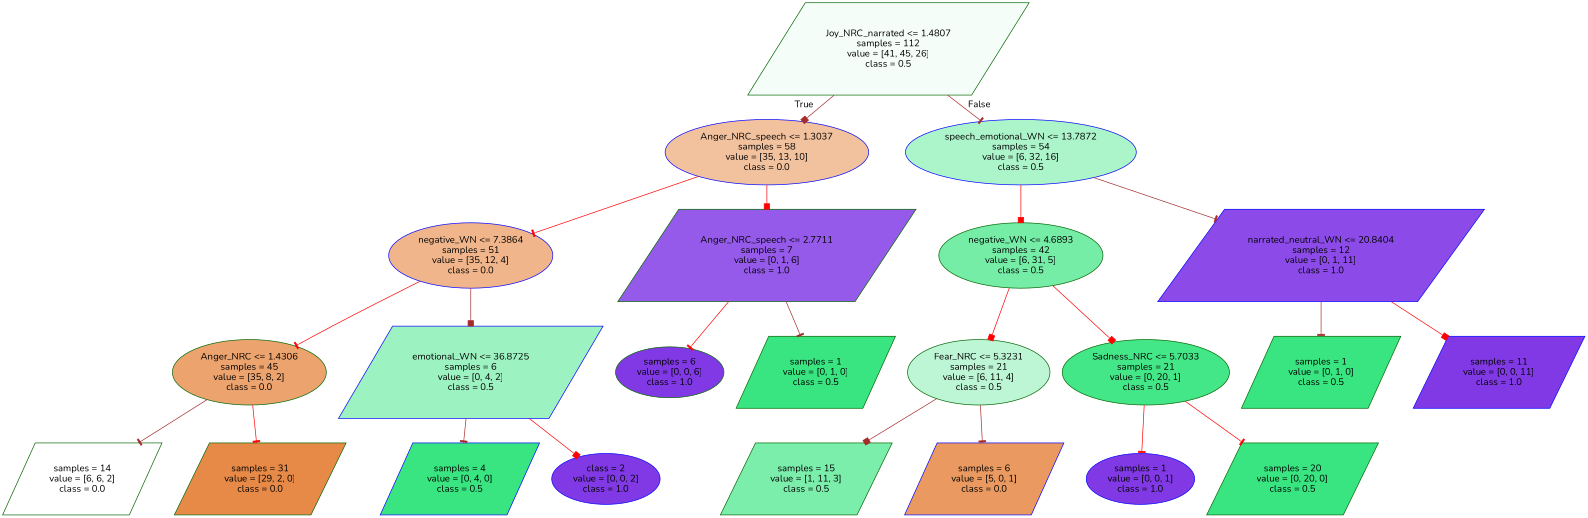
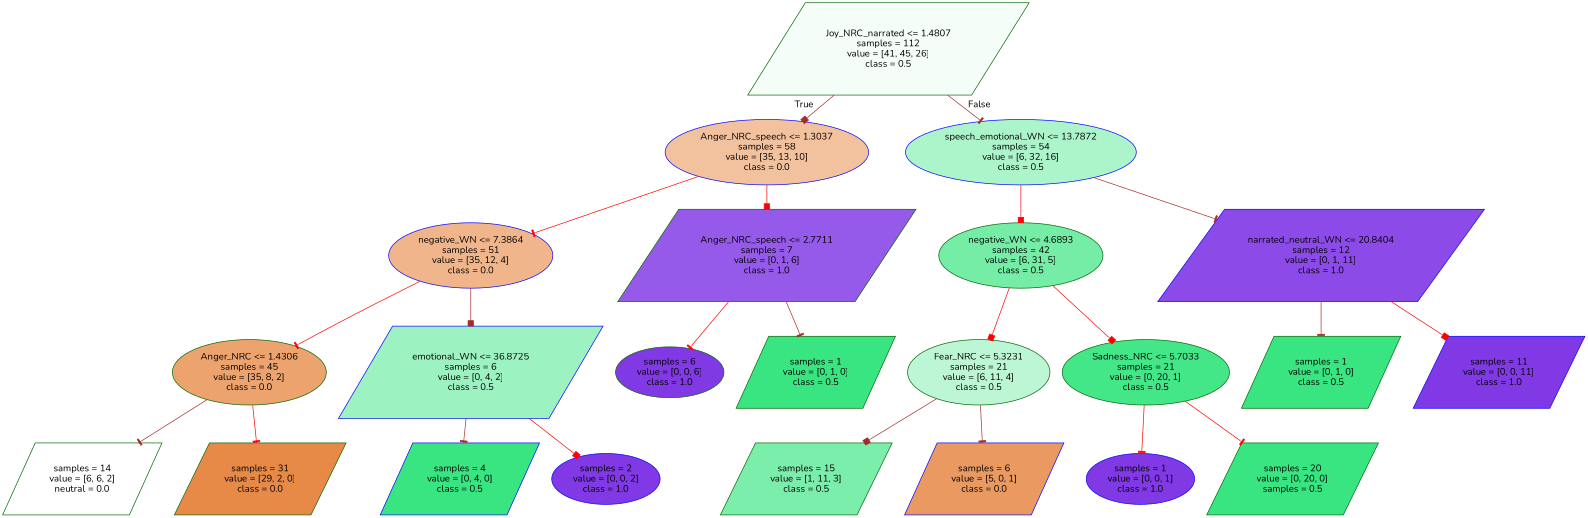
(82, 479) -> (82, 479)
(606, 479) -> (606, 479)
(1293, 479) -> (1293, 479)
